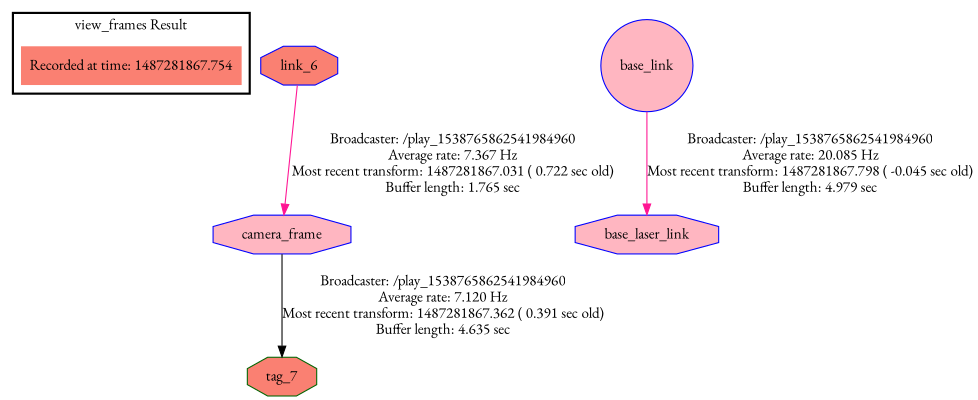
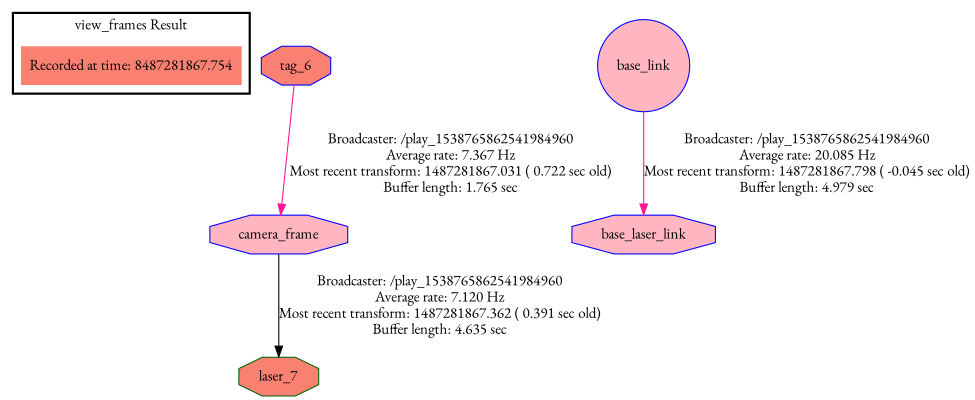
(131, 66) -> (131, 66)
(299, 66) -> (296, 66)
(282, 377) -> (279, 377)
